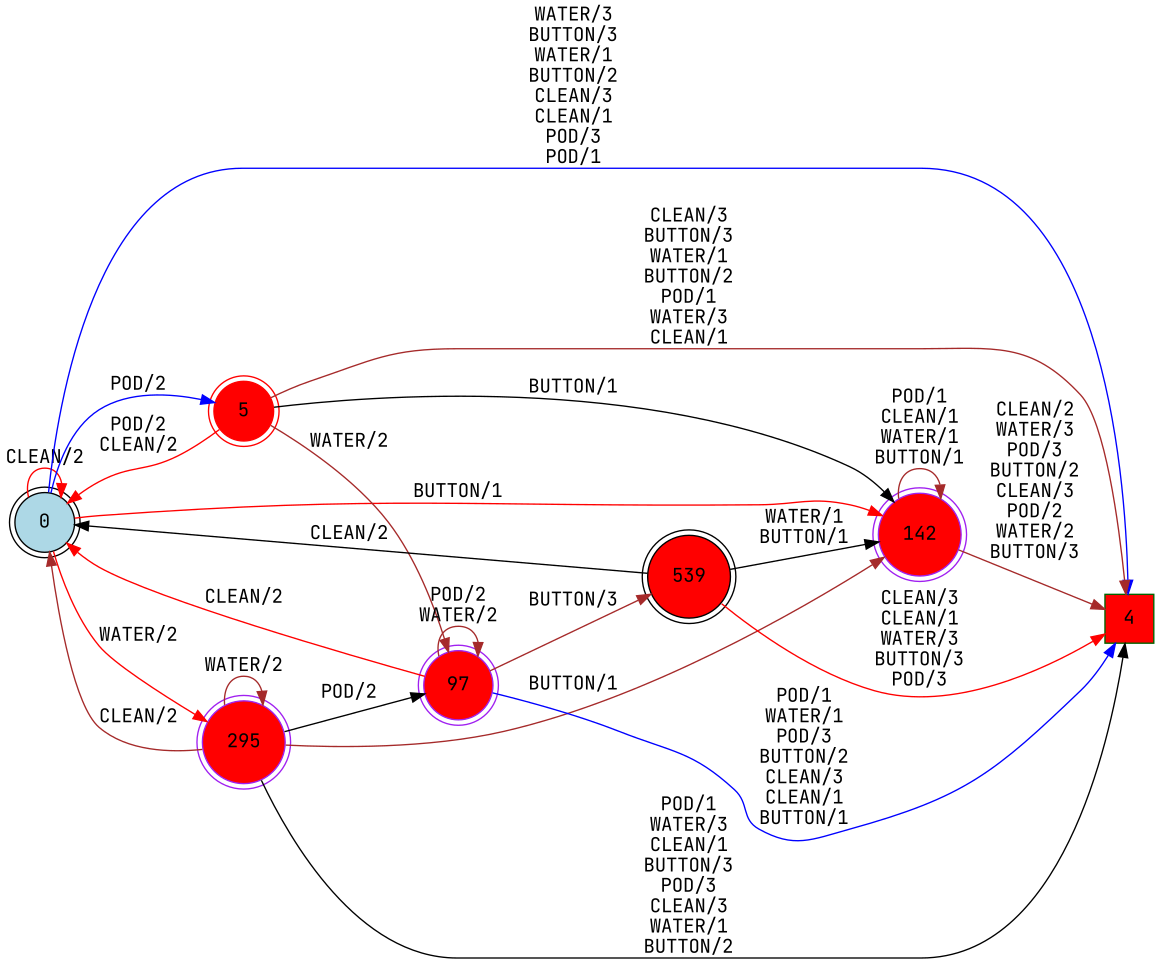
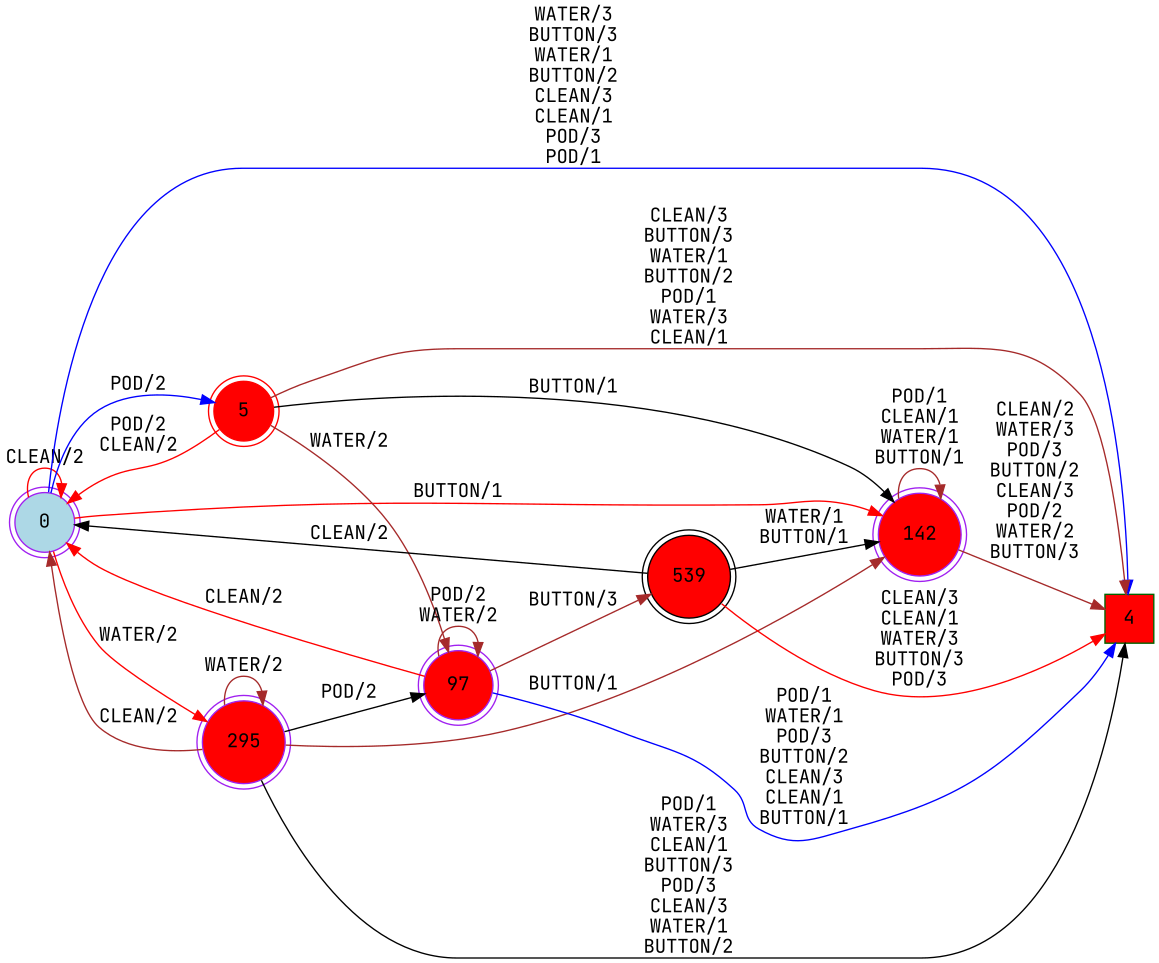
(45, 522) -> (45, 522)
